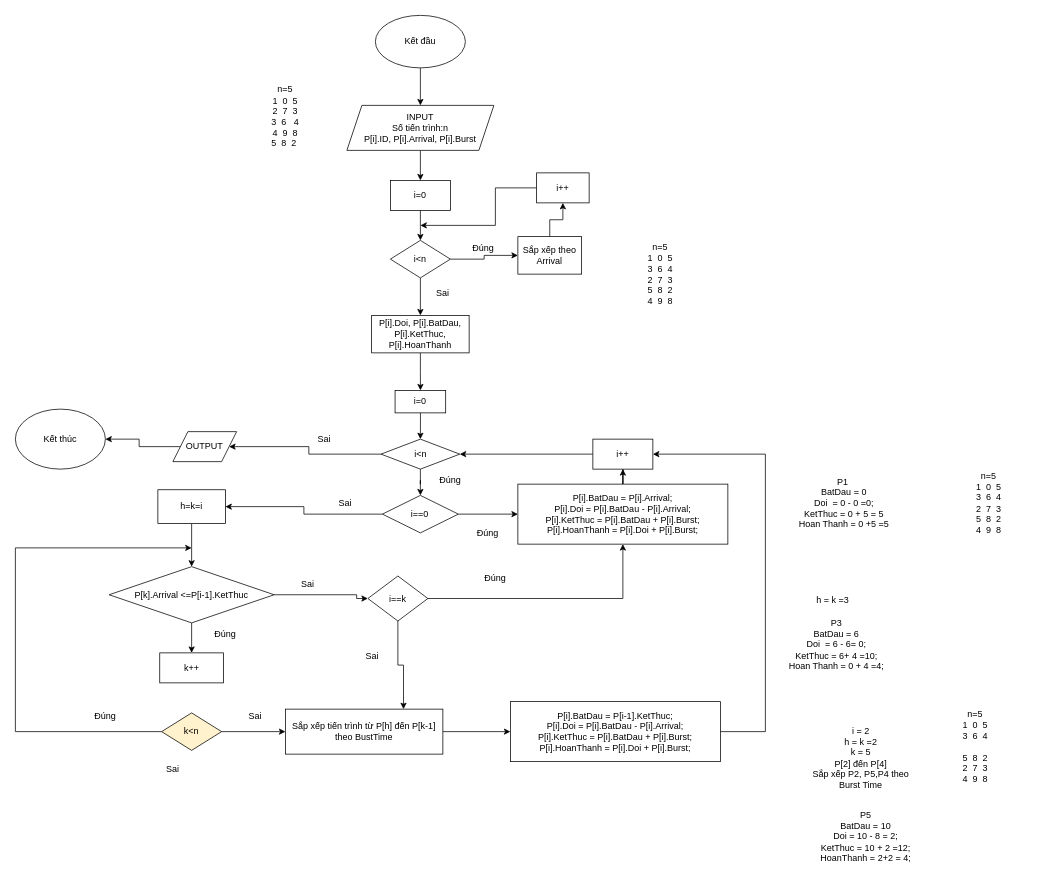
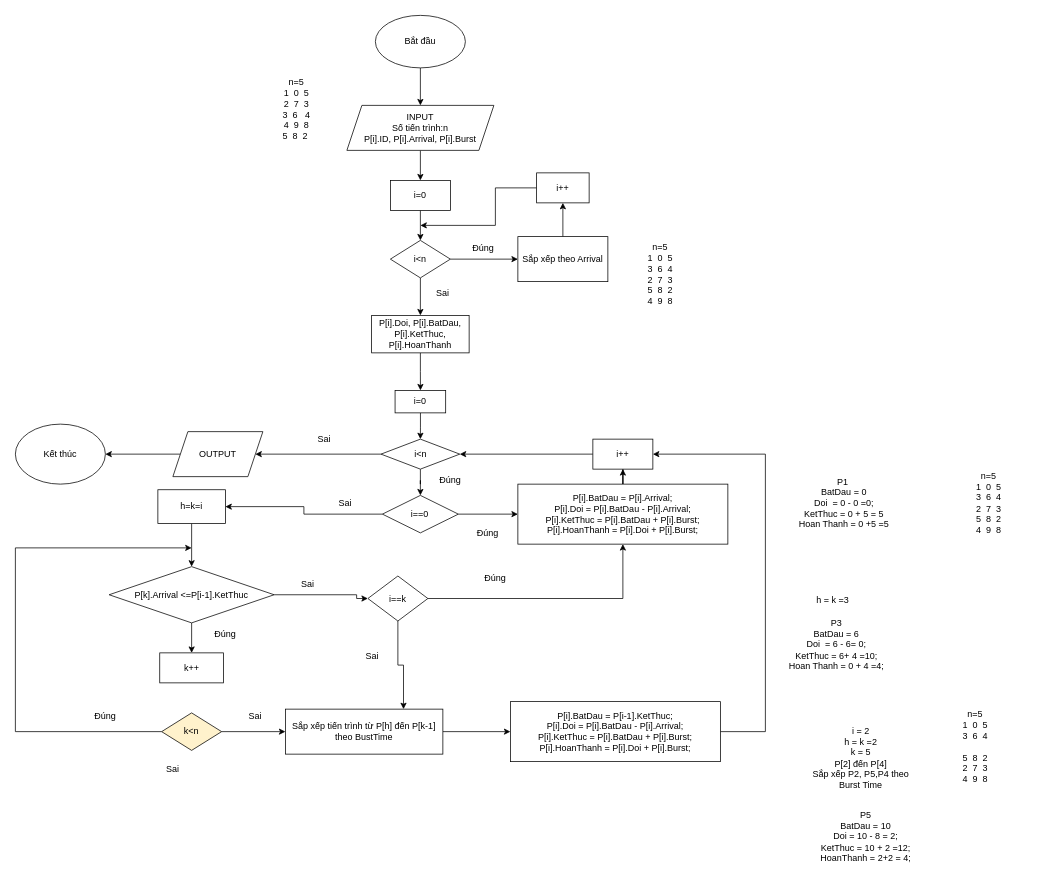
(420, 42) -> (420, 42)
(285, 117) -> (297, 109)
(550, 255) -> (563, 259)
(60, 439) -> (60, 454)
(205, 447) -> (218, 454)
